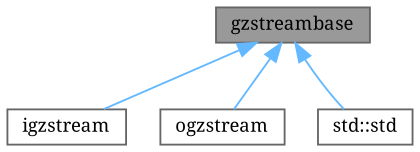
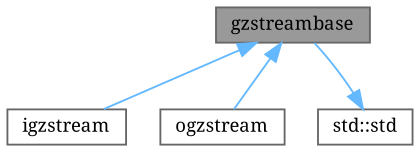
(323, 85) -> (335, 67)
